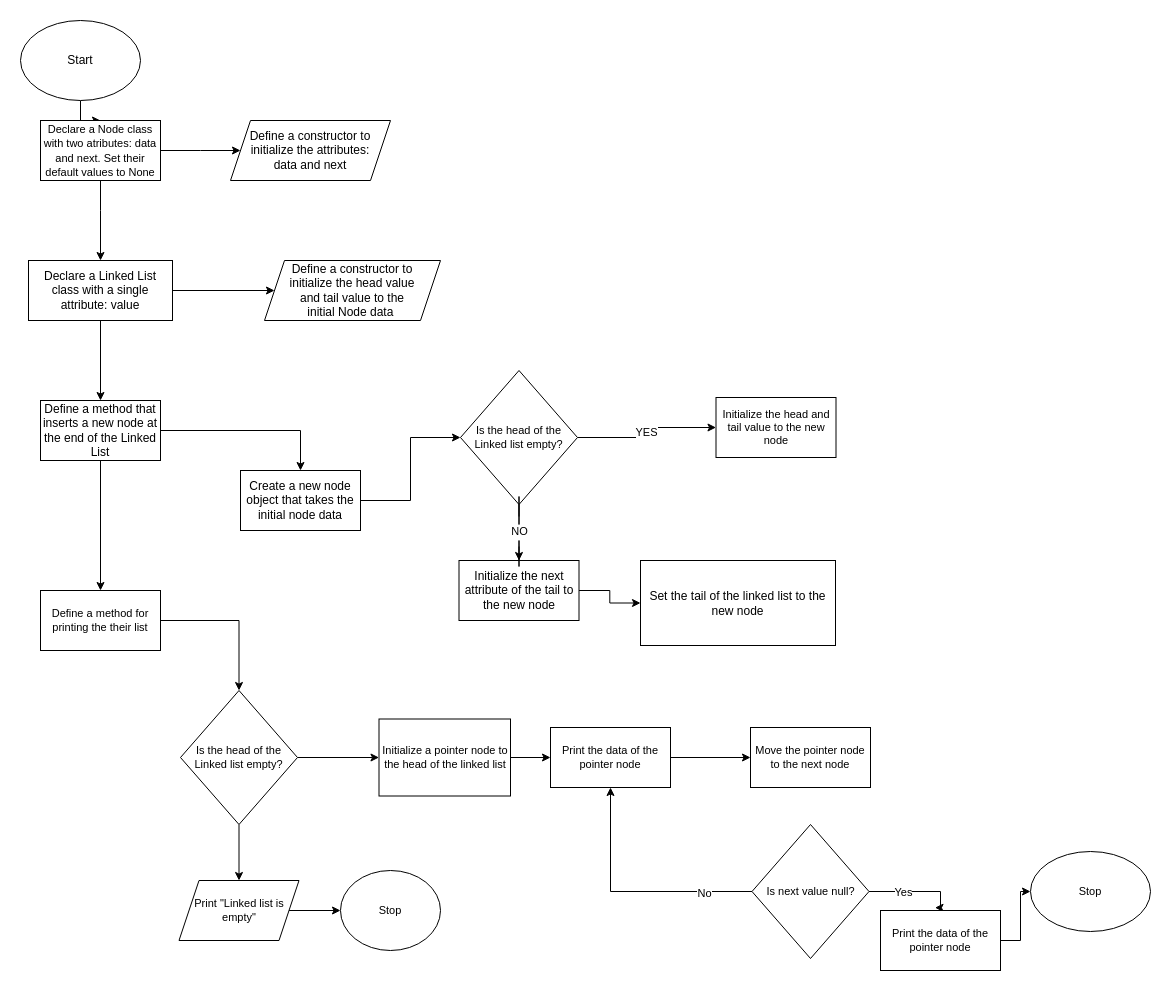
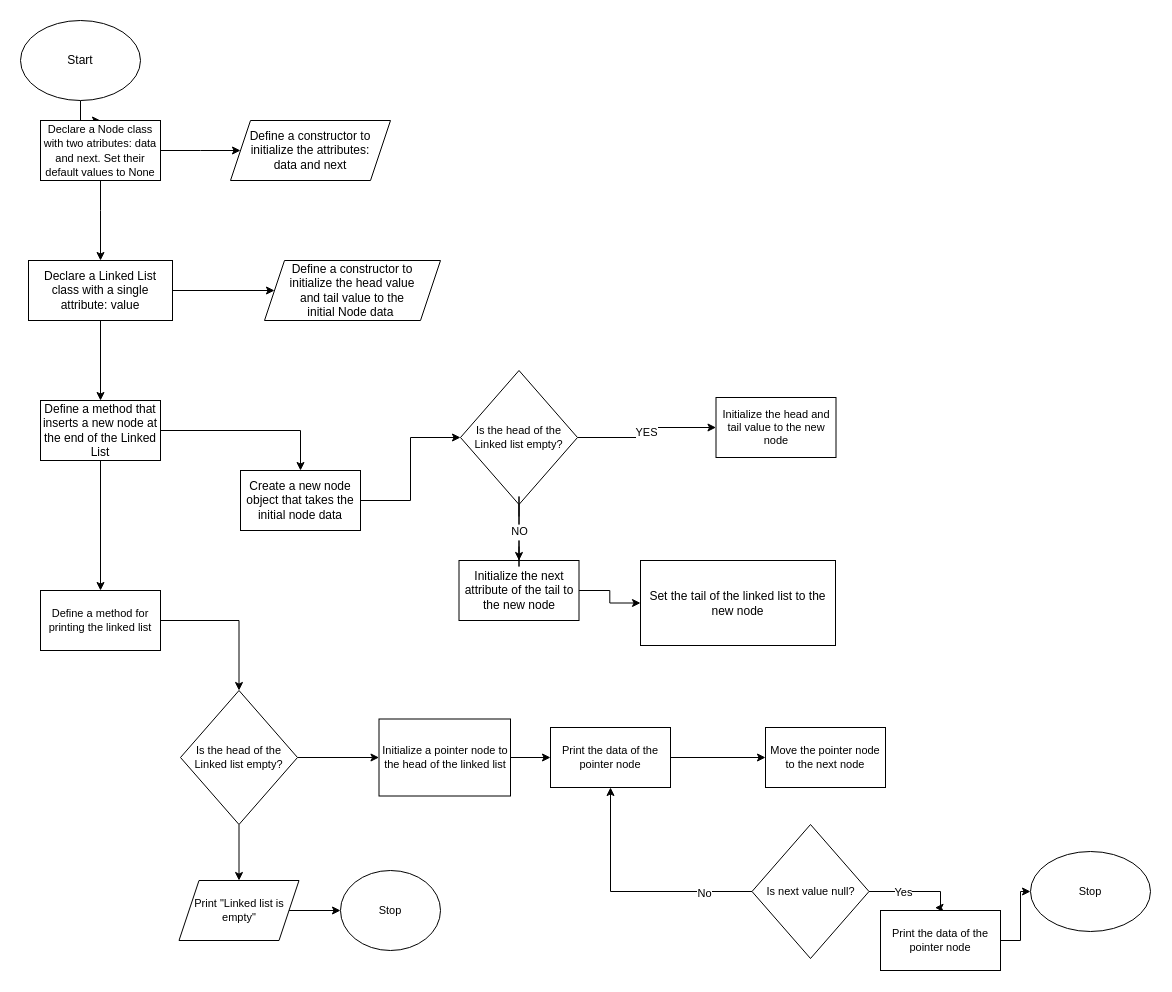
(101, 621) -> (101, 621)
(811, 758) -> (826, 758)
